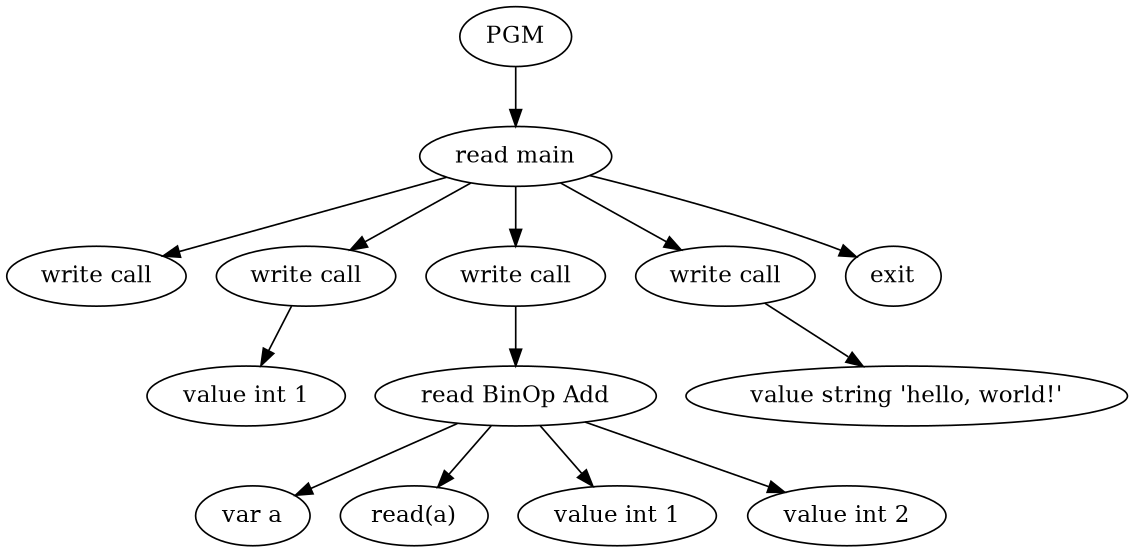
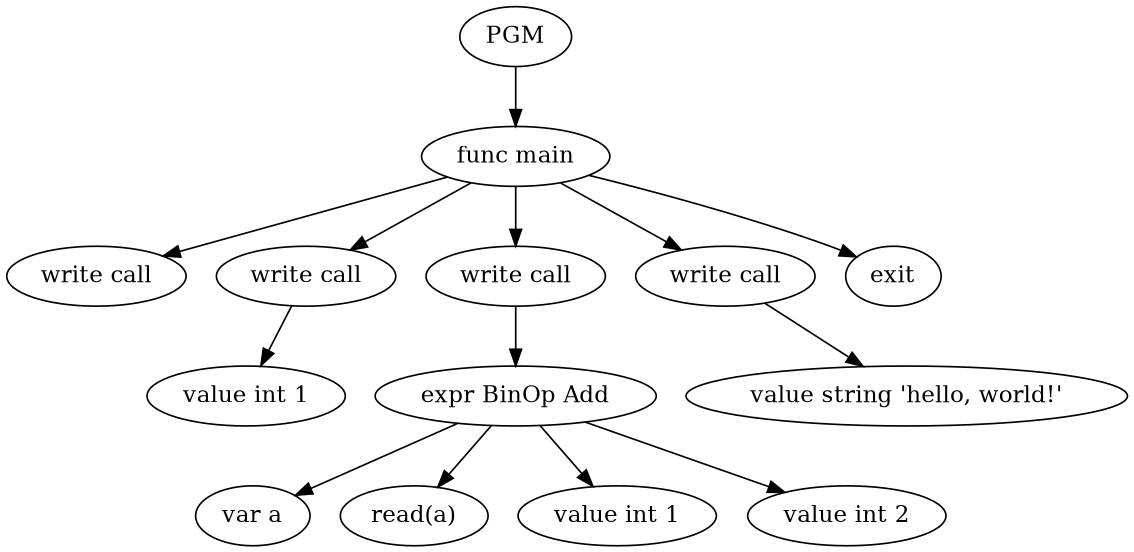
(516, 156) -> (516, 156)
(516, 396) -> (516, 396)
